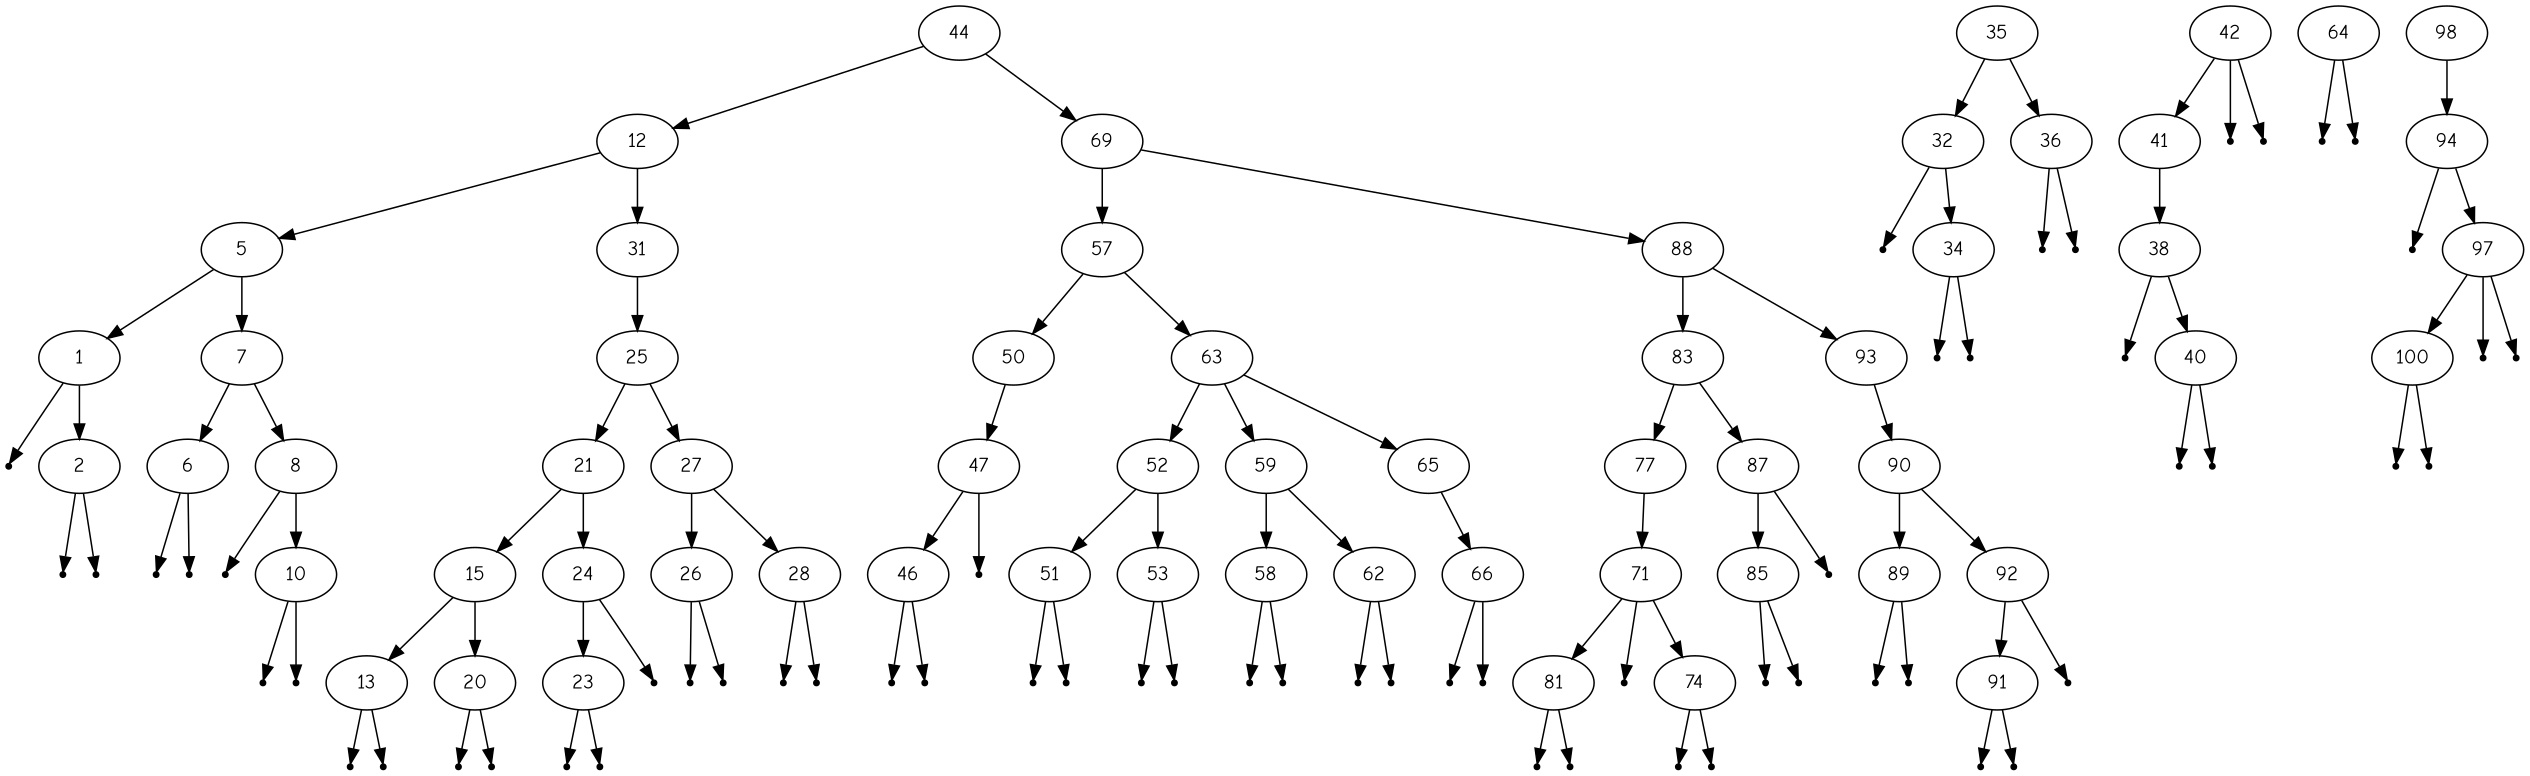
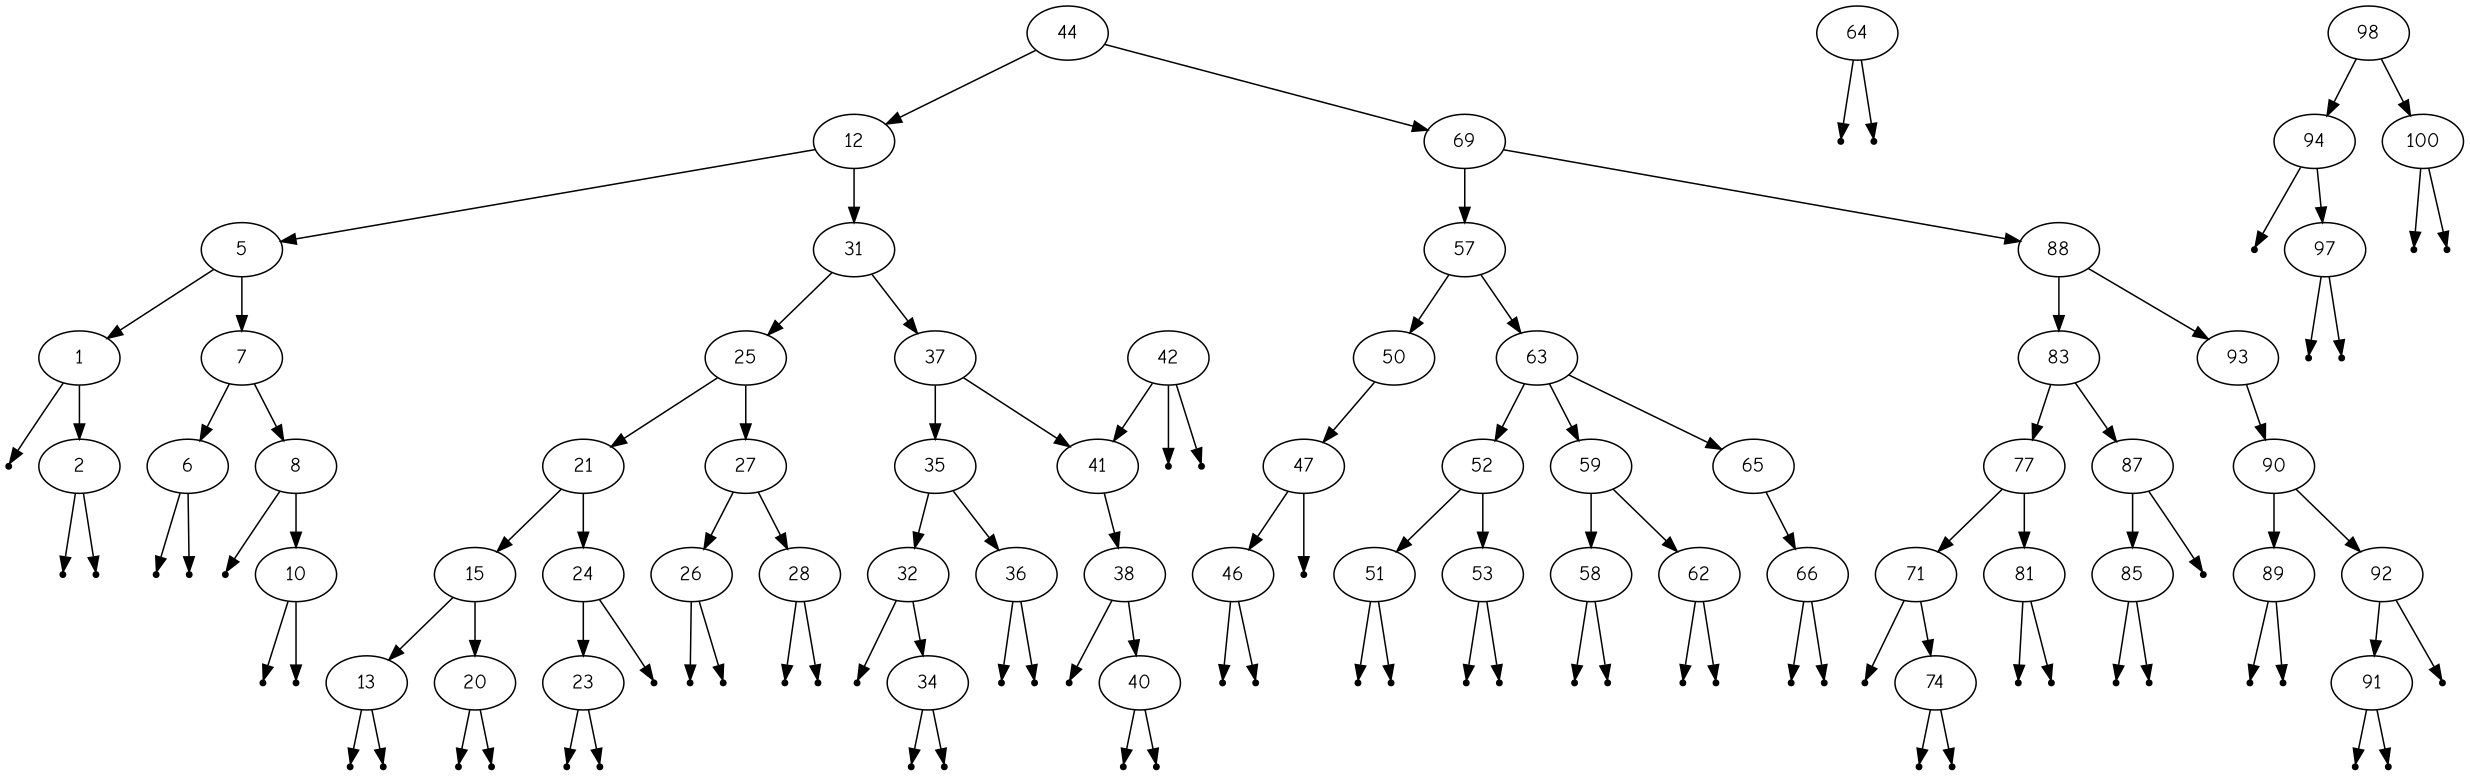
(2452, 297) -> (2392, 80)
none -> (935, 358)
(1602, 623) -> (2024, 513)
